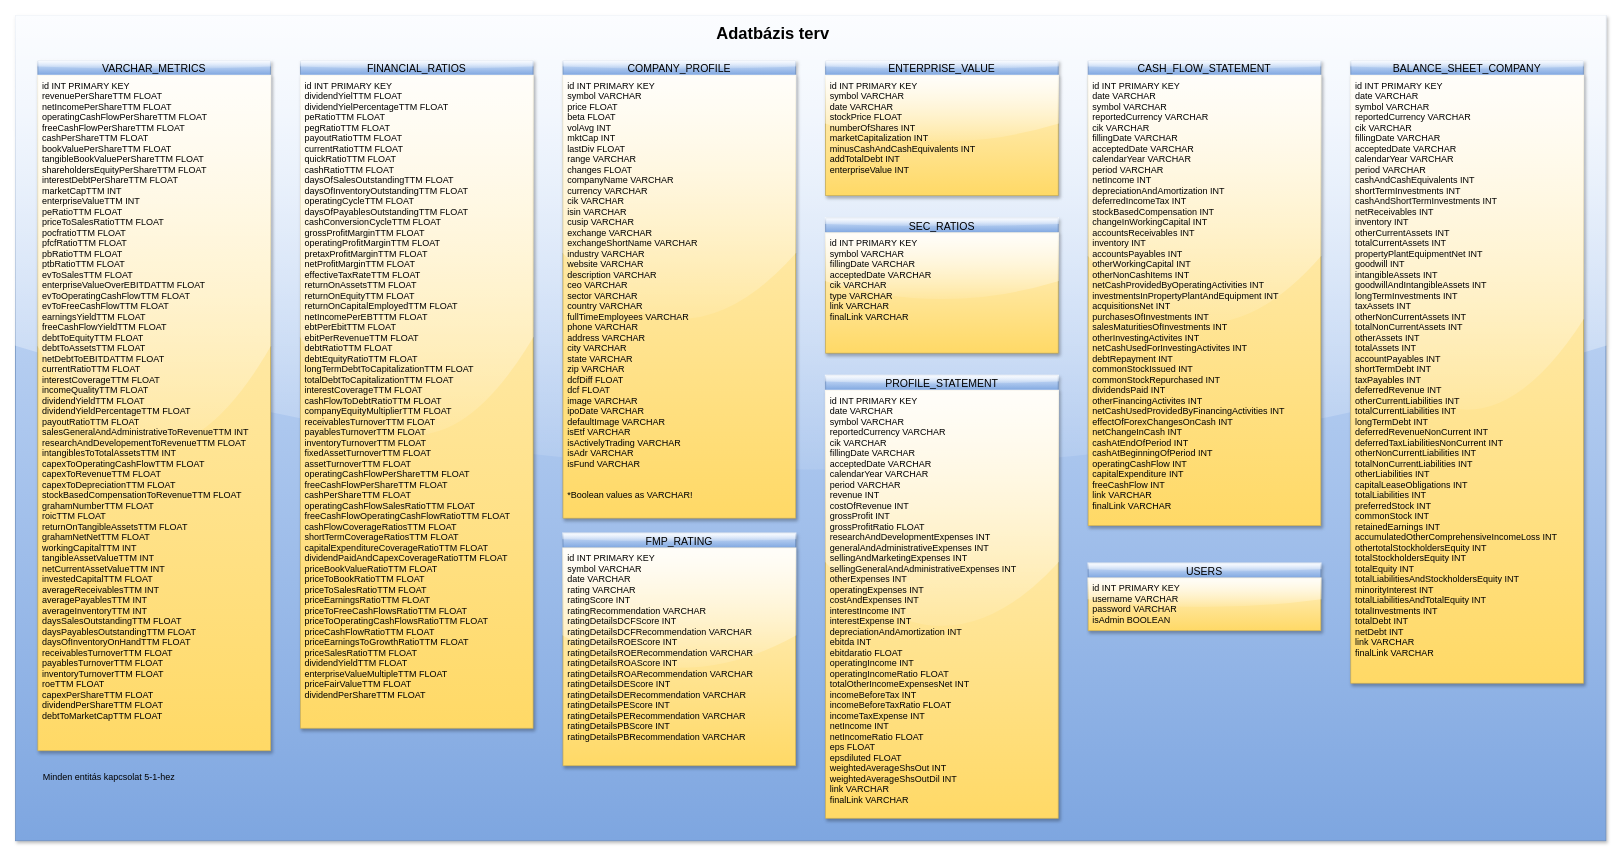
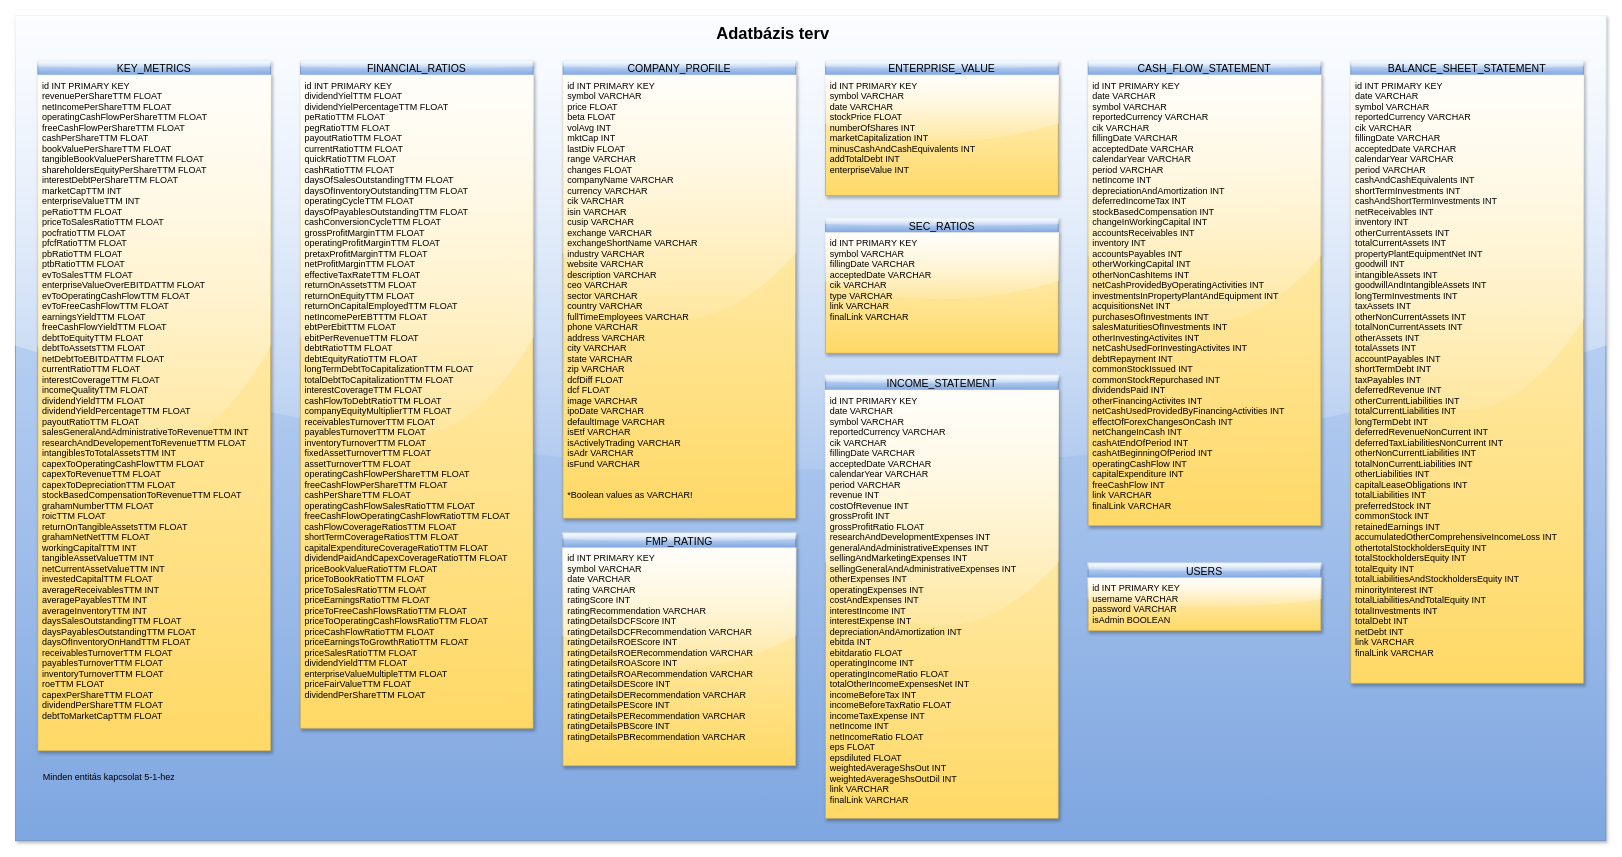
(154, 69) -> (154, 69)
(1466, 69) -> (1466, 69)
(941, 384) -> (941, 384)
